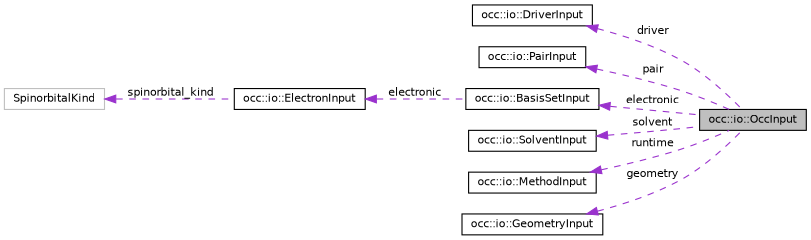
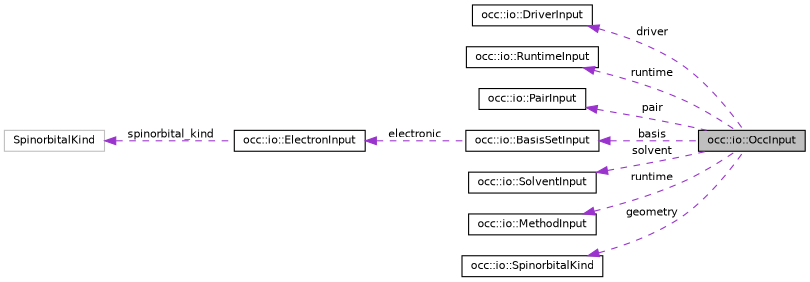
none -> (532, 57)
(651, 101) -> (651, 135)
(532, 224) -> (532, 266)
